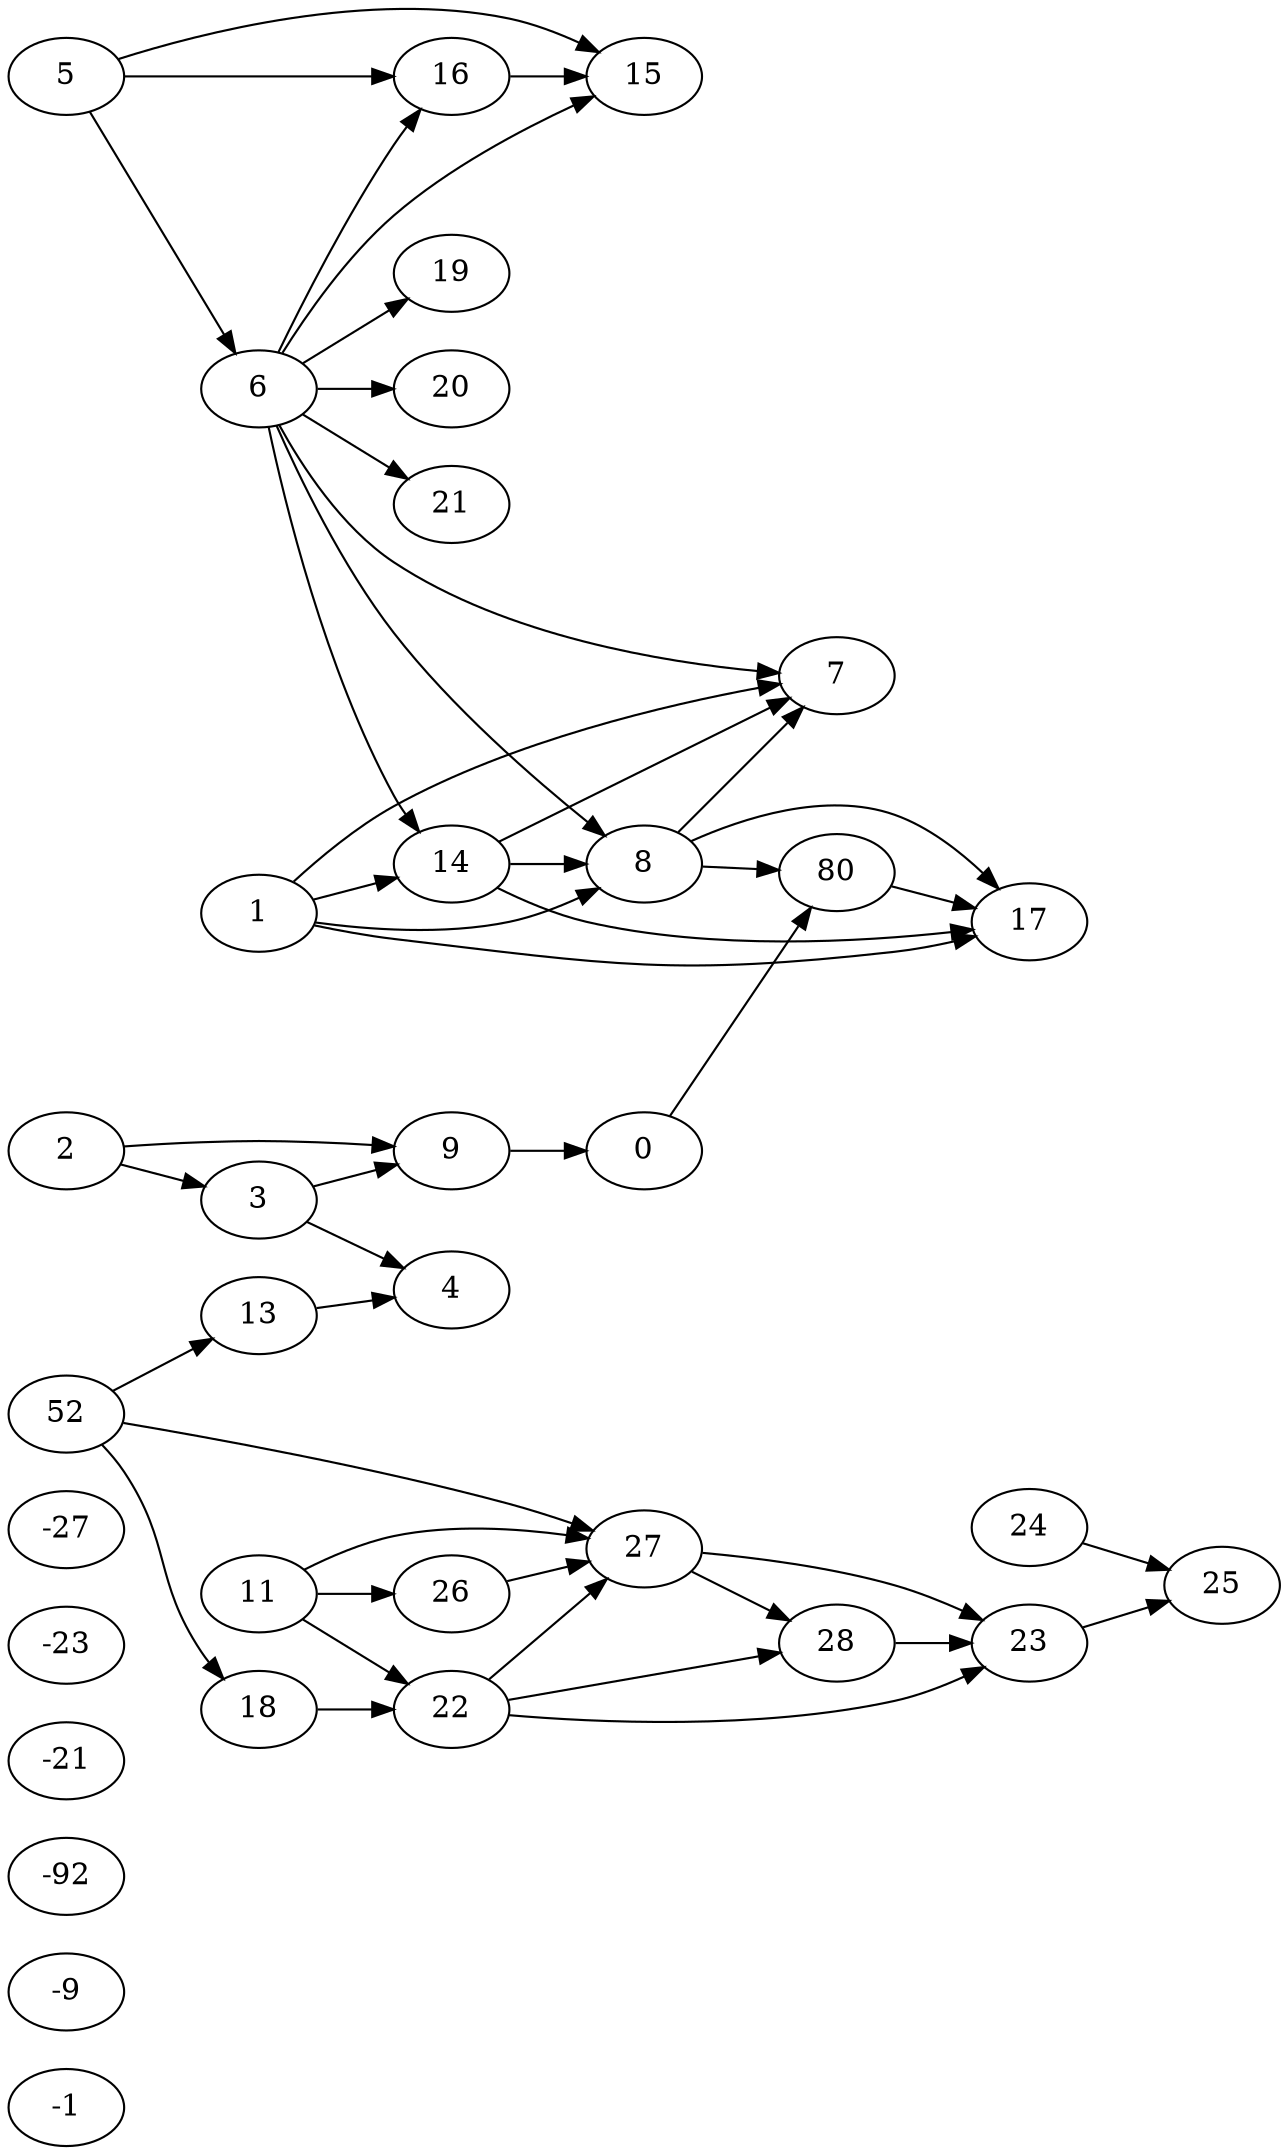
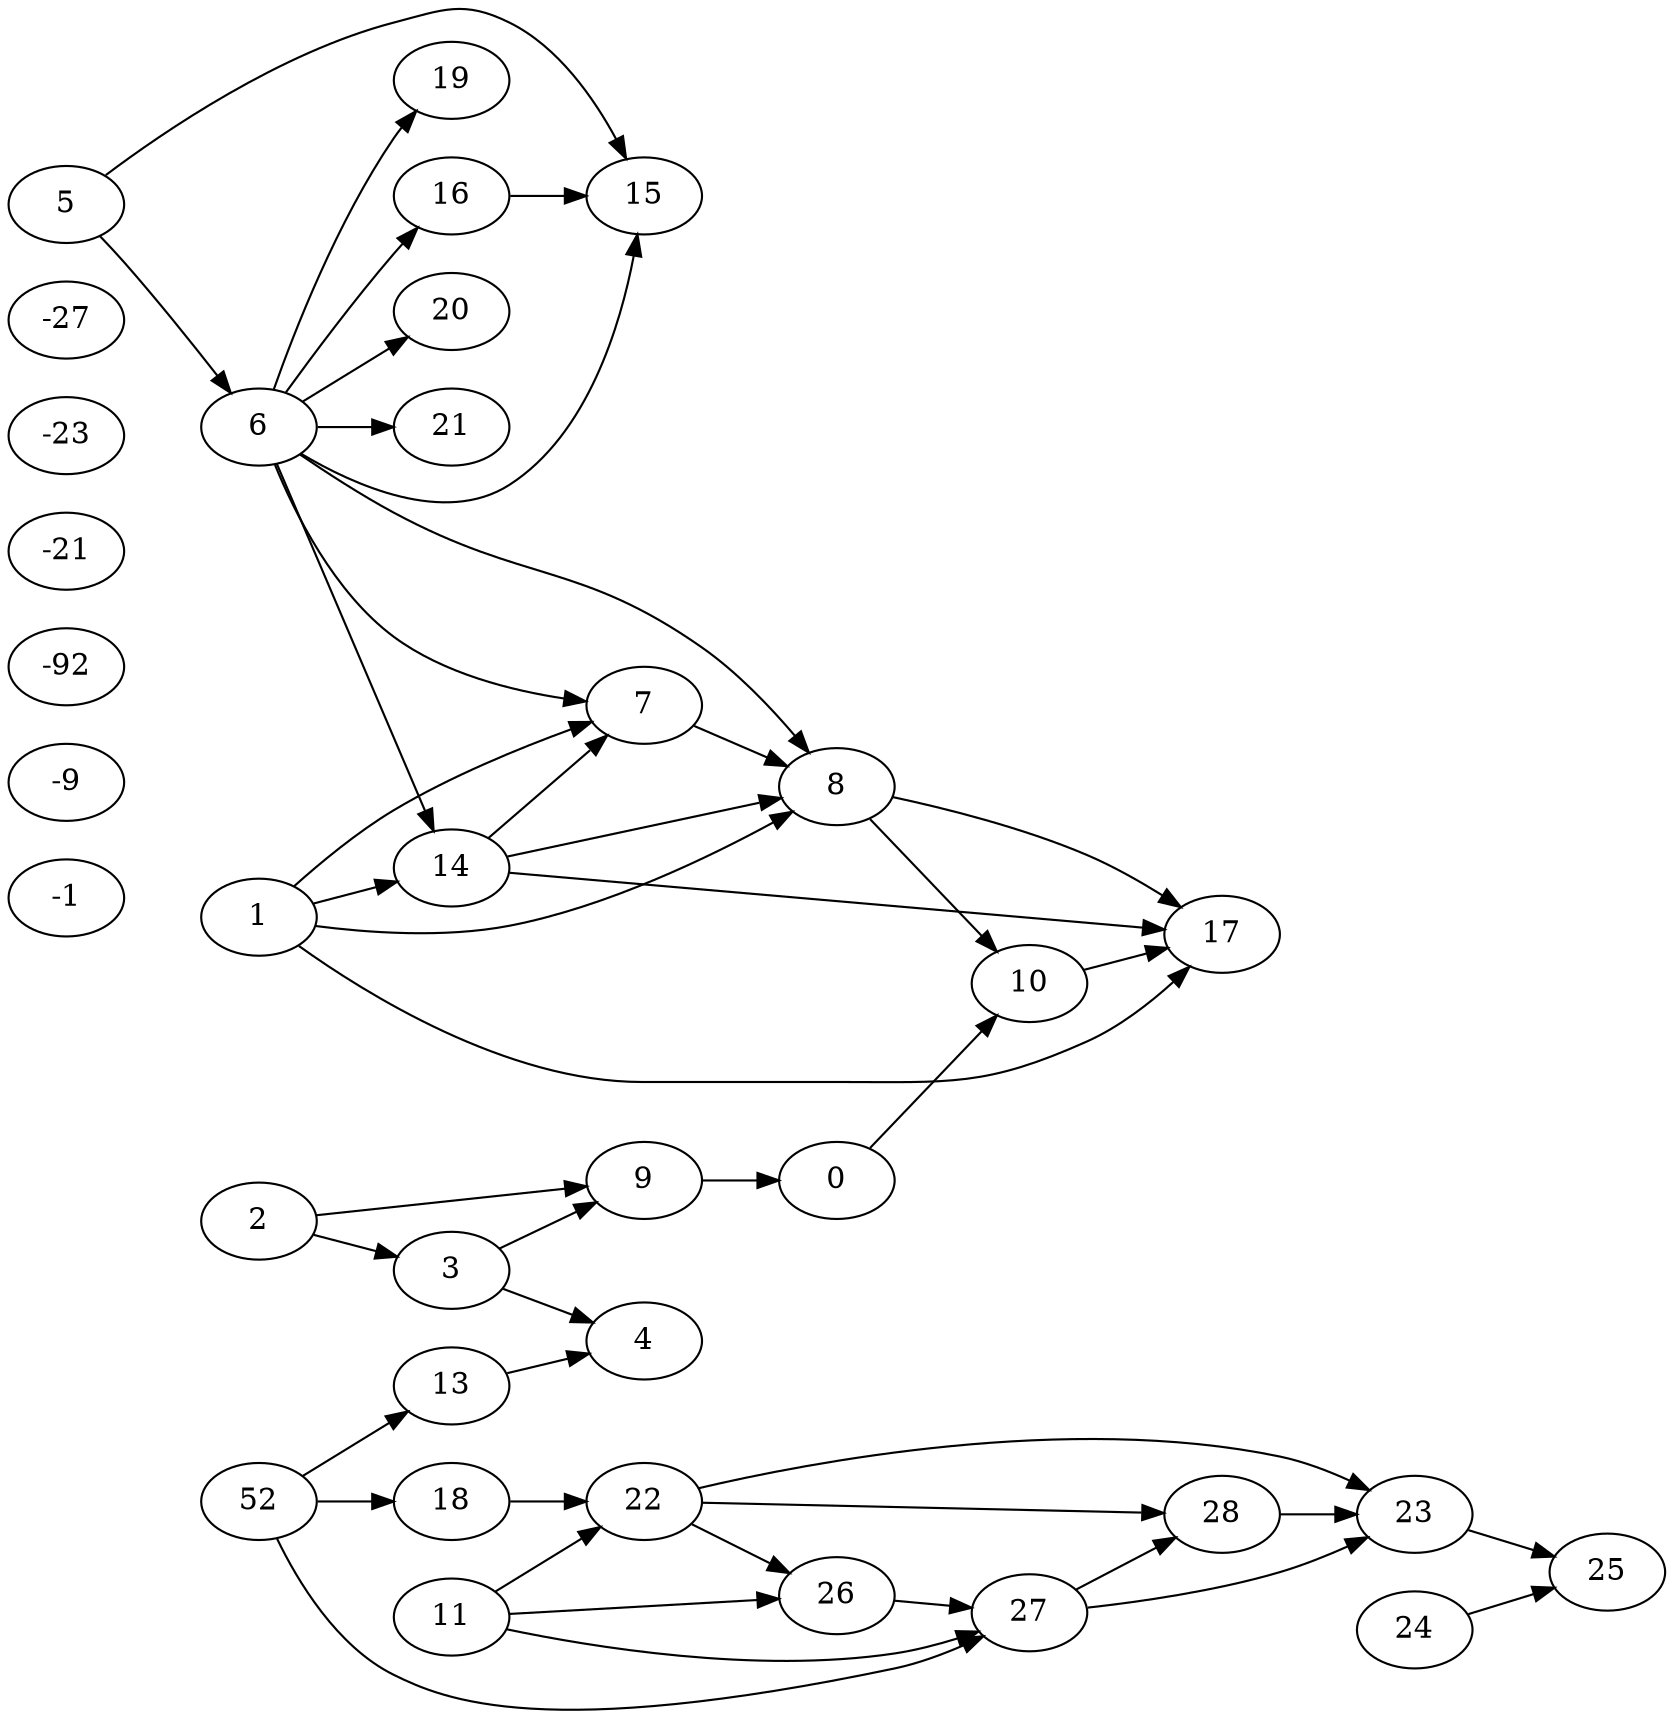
(248, 76) -> none
(733, 777) -> (731, 742)
(837, 873) -> (1029, 984)
(540, 1636) -> (731, 1544)
